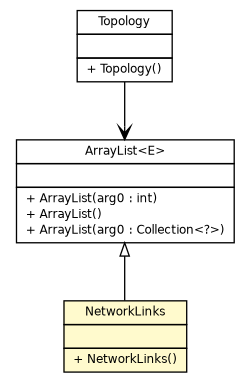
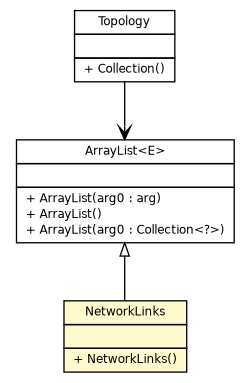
(125, 69) -> (125, 69)
(92, 199) -> (94, 199)
